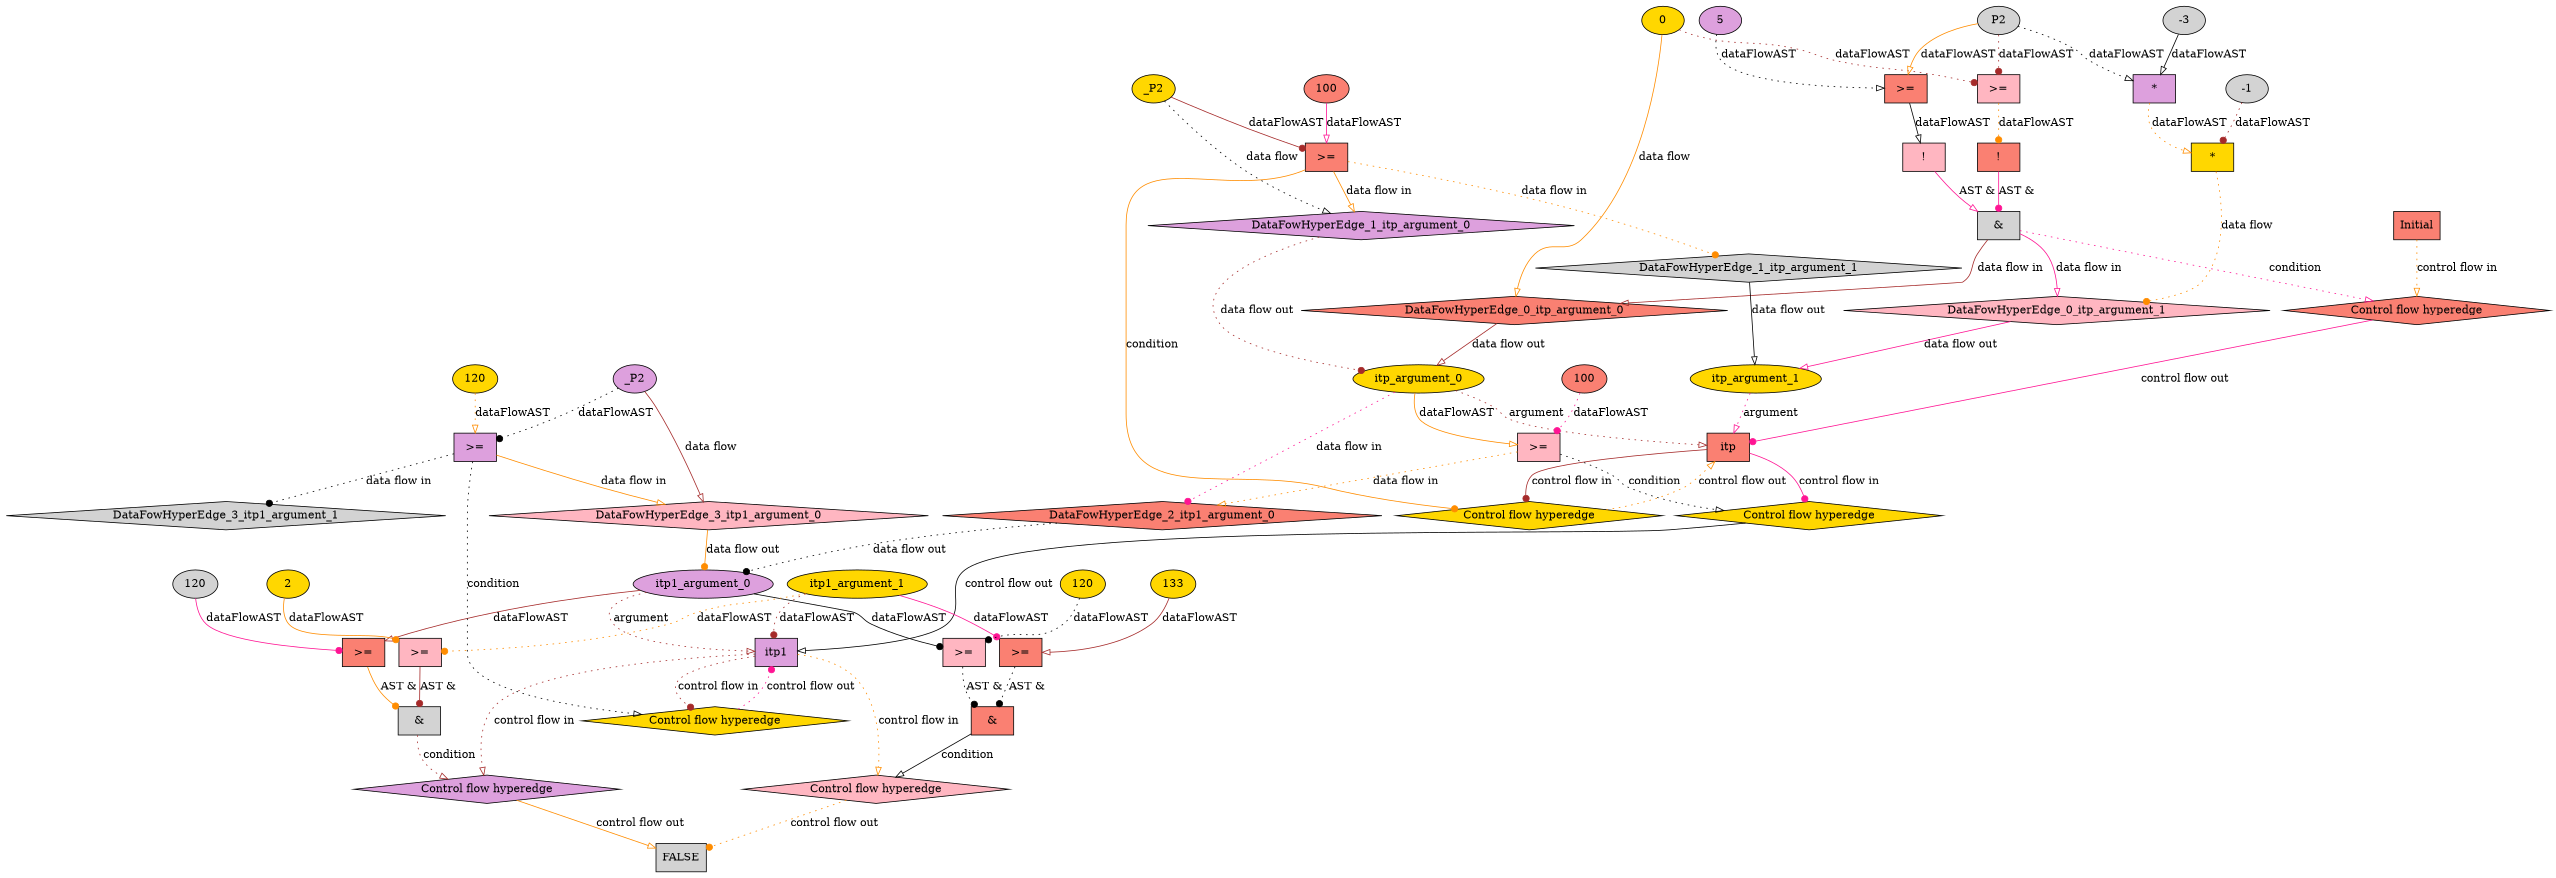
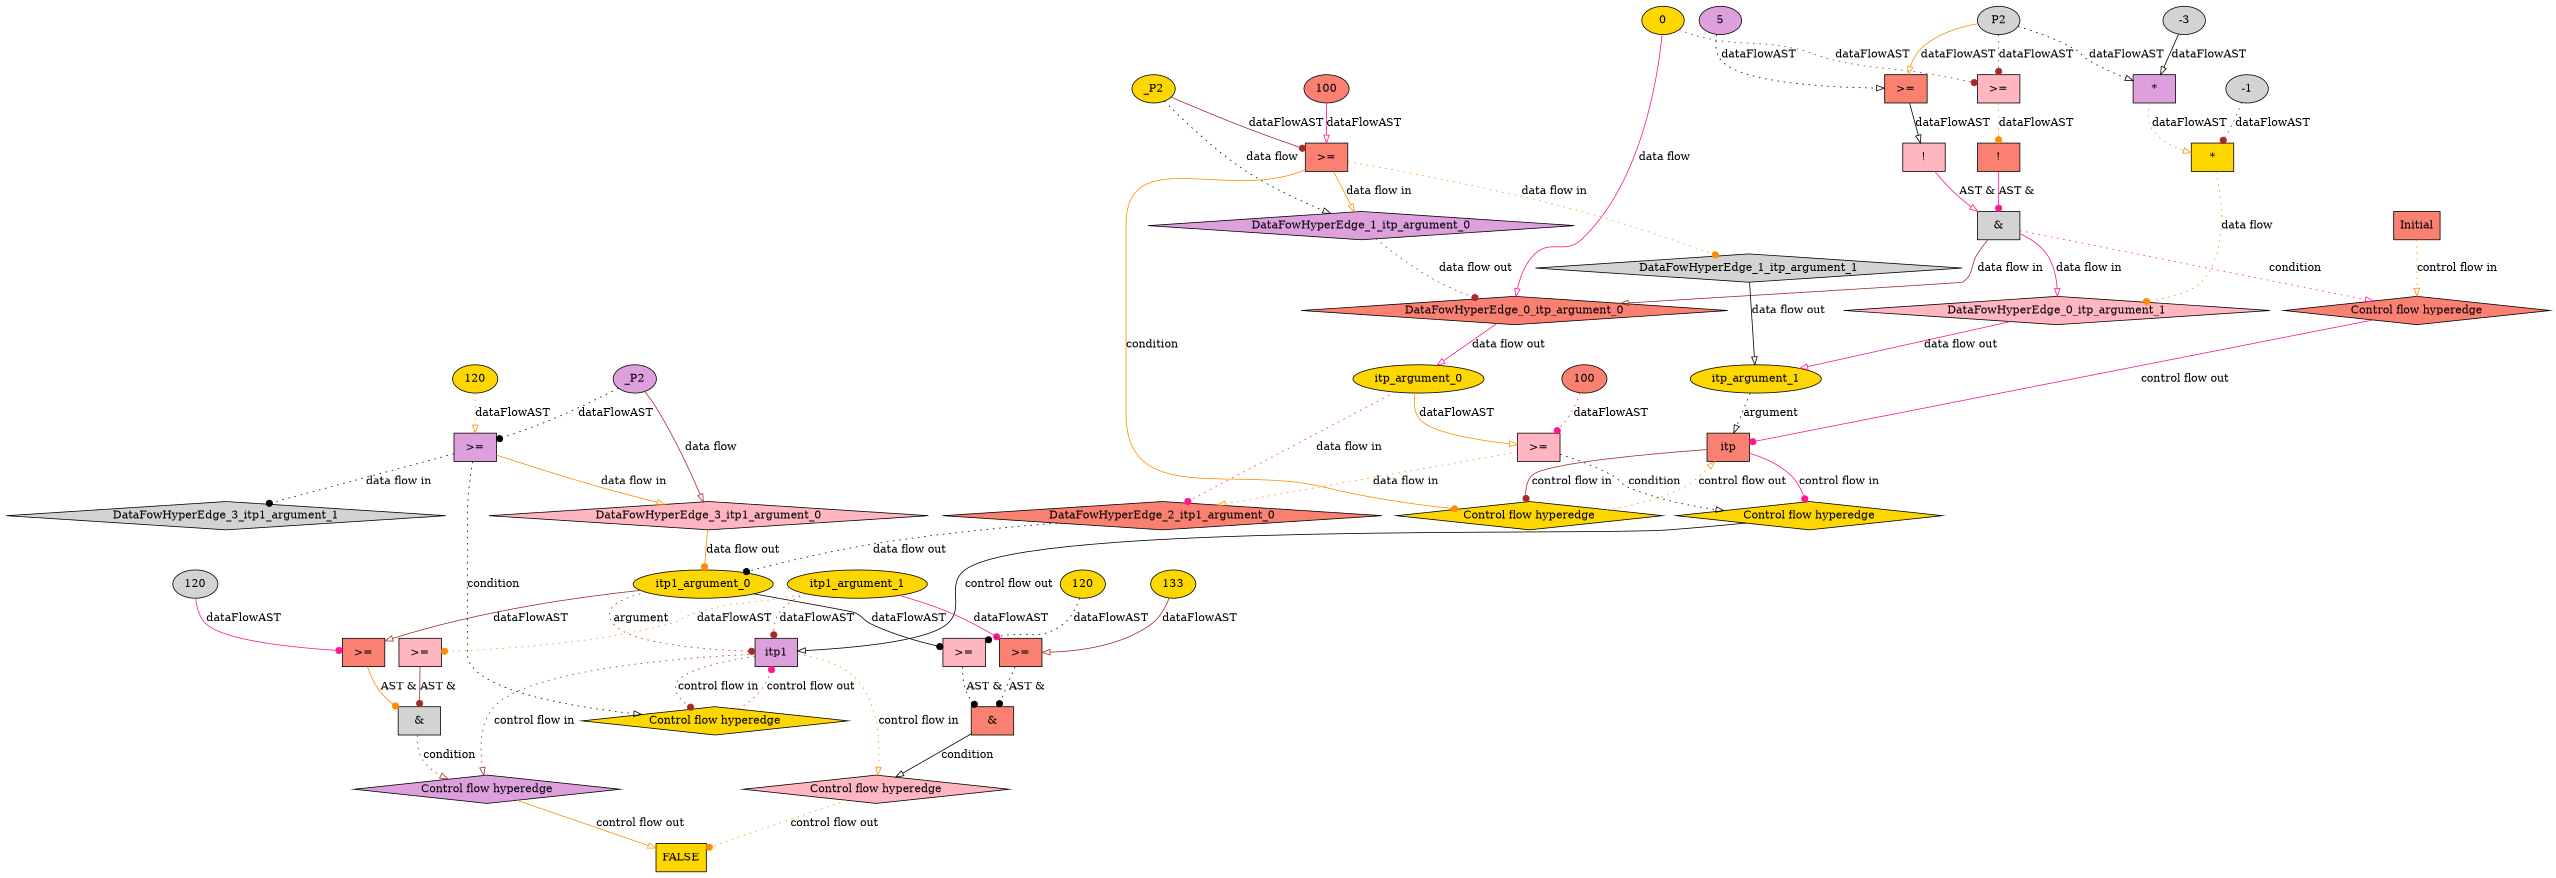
(1621, 185) -> (1621, 185)
(1219, 322) -> (1421, 272)
(1470, 342) -> (1470, 342)
(1744, 409) -> (1744, 409)
(1573, 433) -> none
(288, 584) -> none
(703, 584) -> (703, 584)
(651, 641) -> (651, 641)
(681, 858) -> (681, 858)
